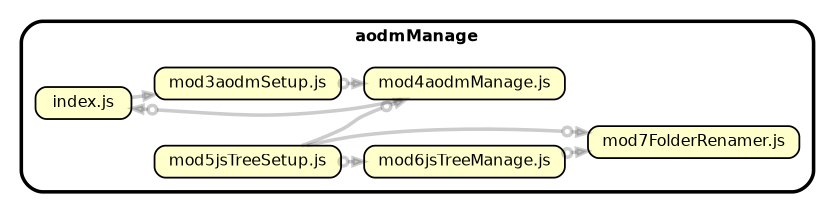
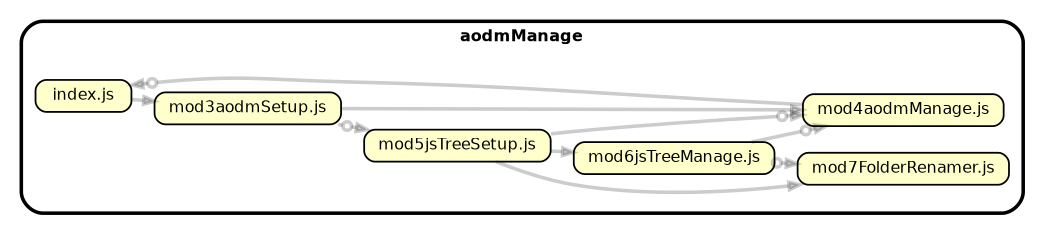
(342, 83) -> (566, 109)
none -> (340, 125)
(434, 130) -> (641, 191)
none -> (777, 137)
(342, 162) -> (556, 151)
